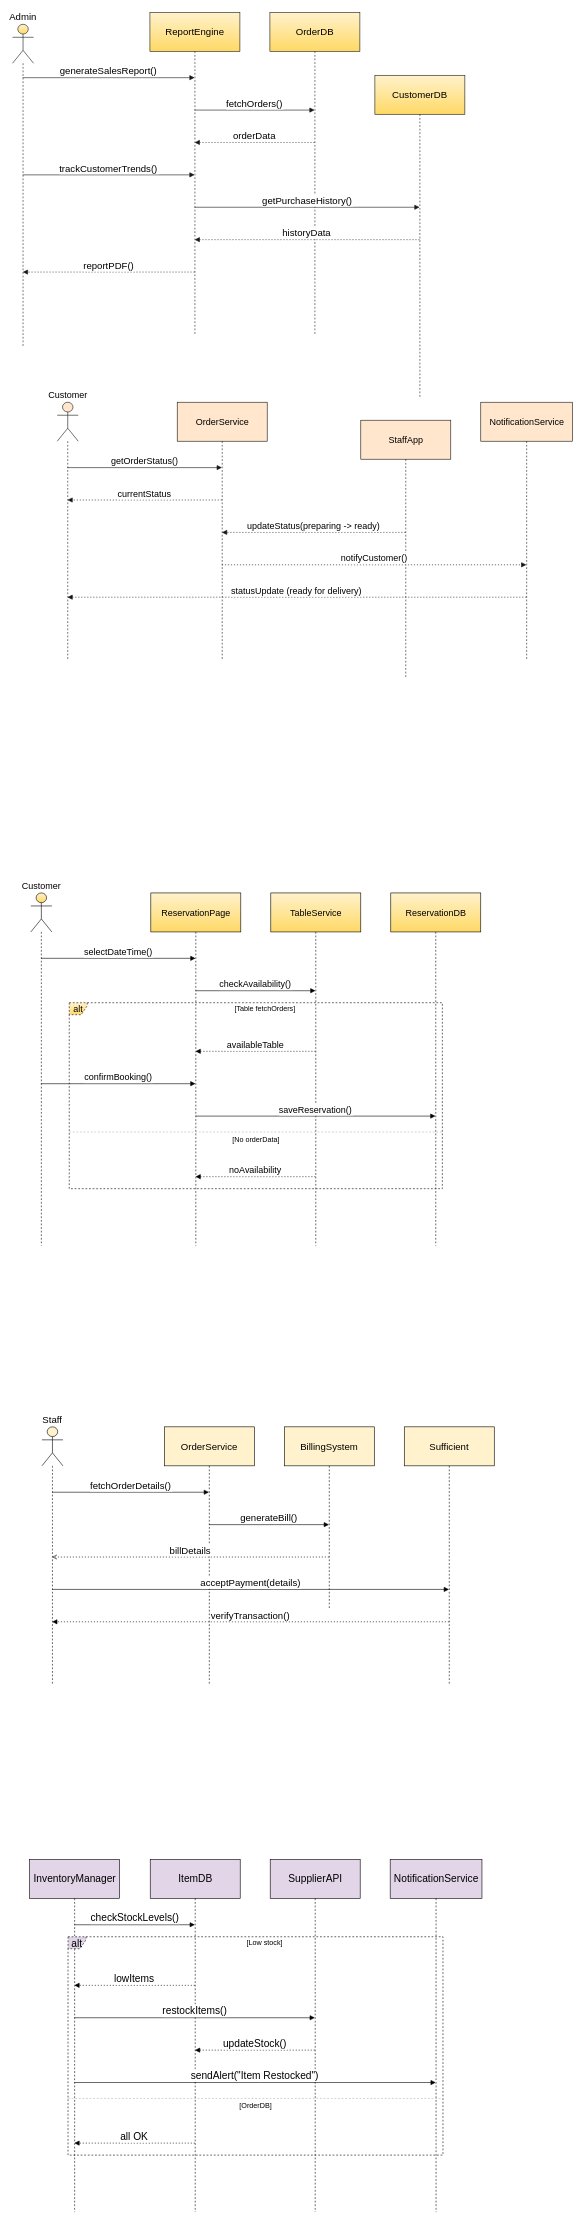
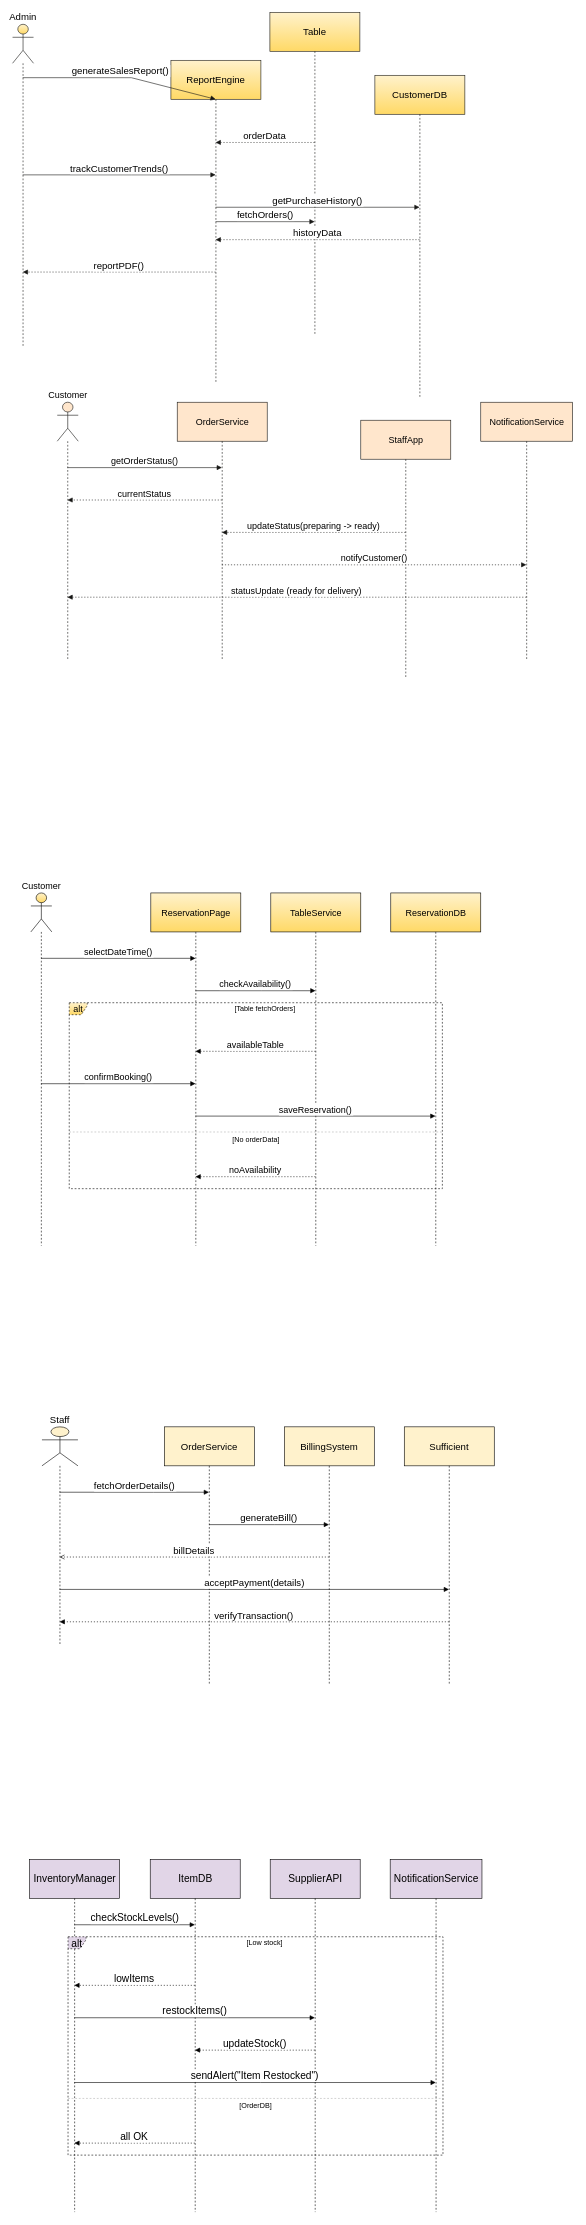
(315, 32) -> (315, 32)
(195, 174) -> (216, 222)
(329, 1519) -> (329, 1556)
(52, 1556) -> (60, 1537)
